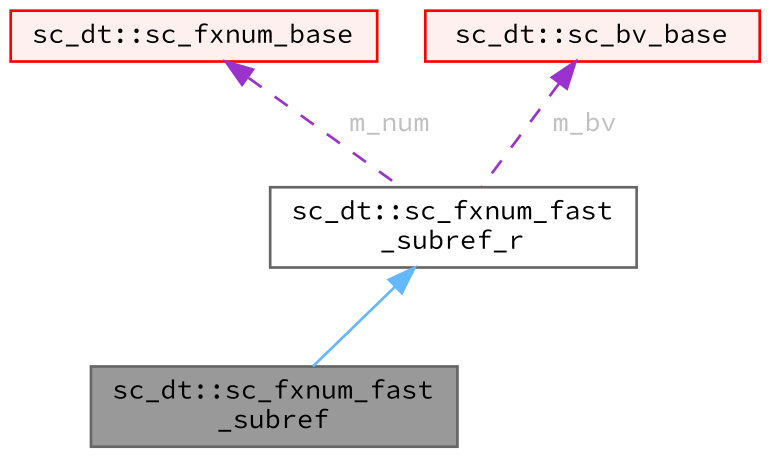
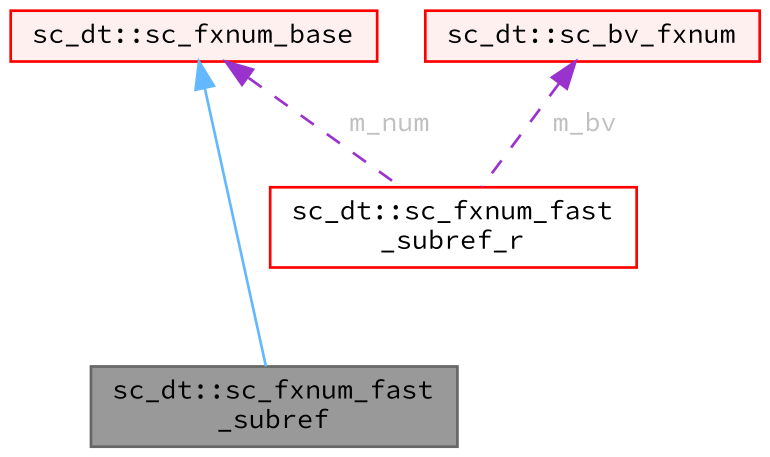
(593, 36) -> (593, 36)
(453, 227) -> (453, 227)
(354, 327) -> (235, 227)
